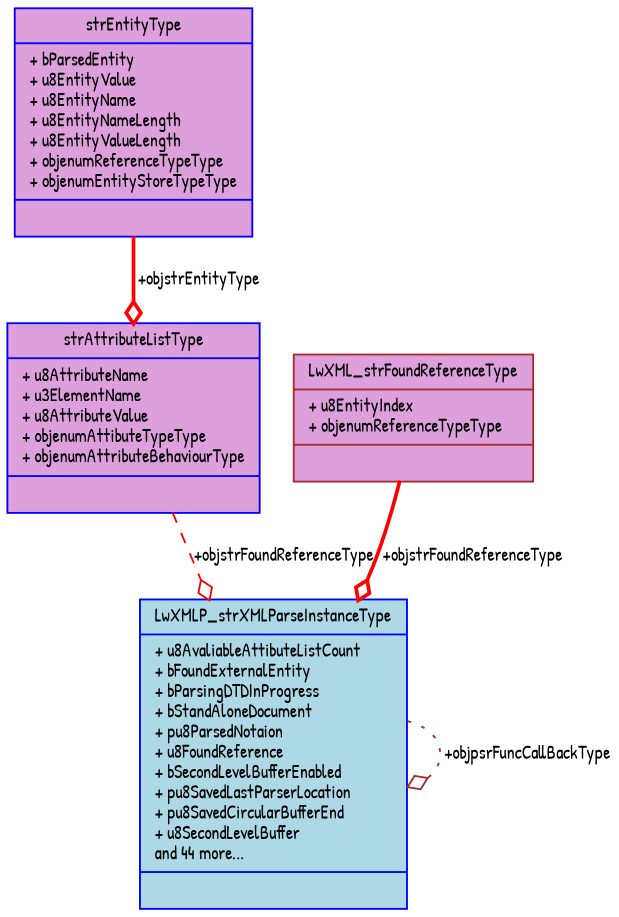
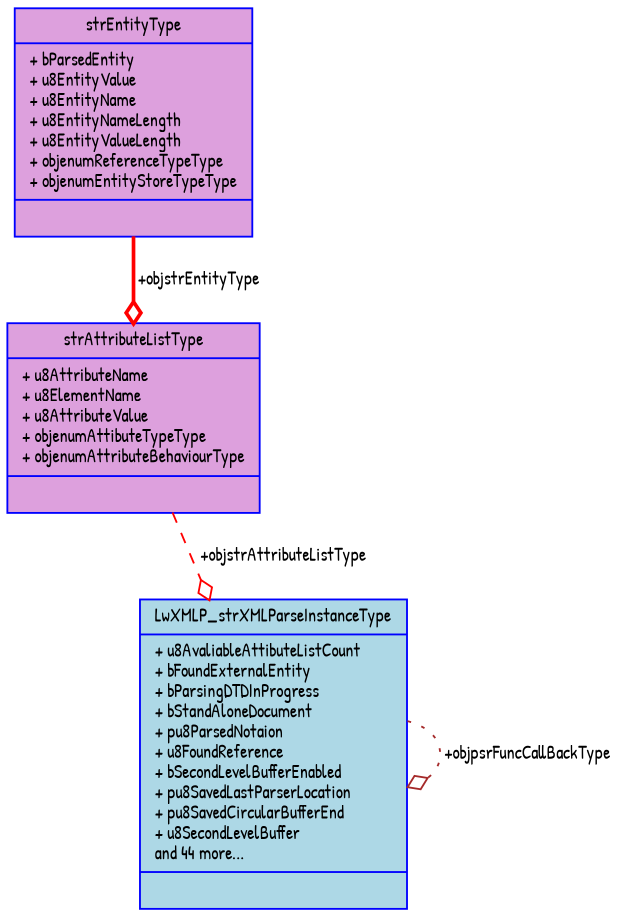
(82, 396) -> (82, 396)
(413, 418) -> none
(282, 556) -> (282, 556)
